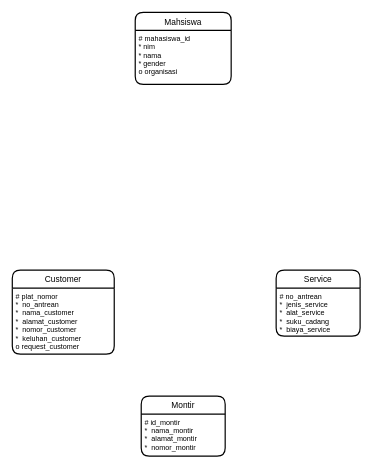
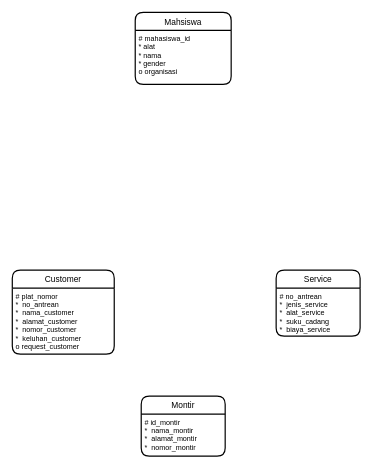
(164, 38) -> (164, 38)
